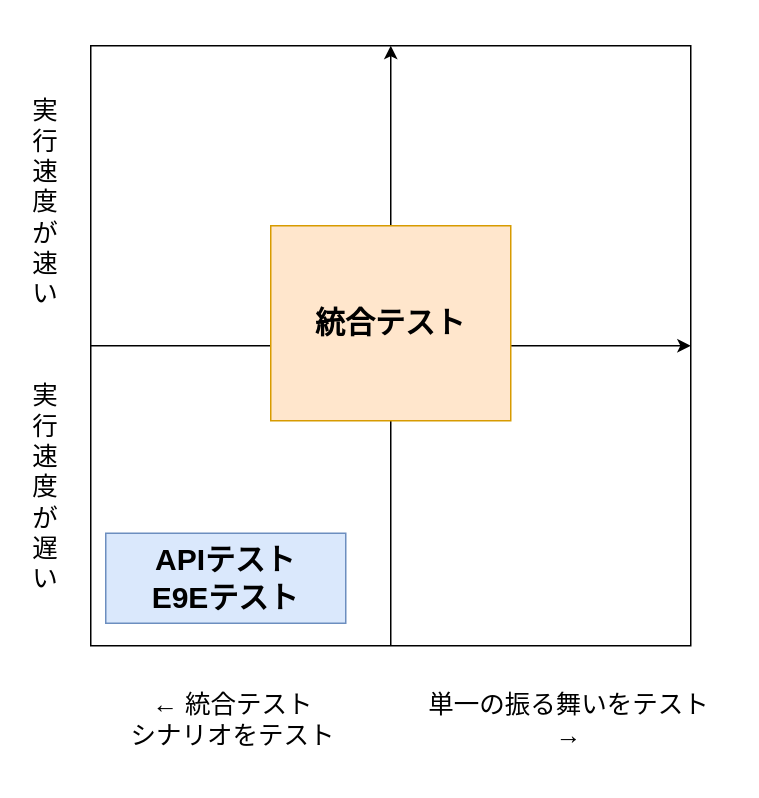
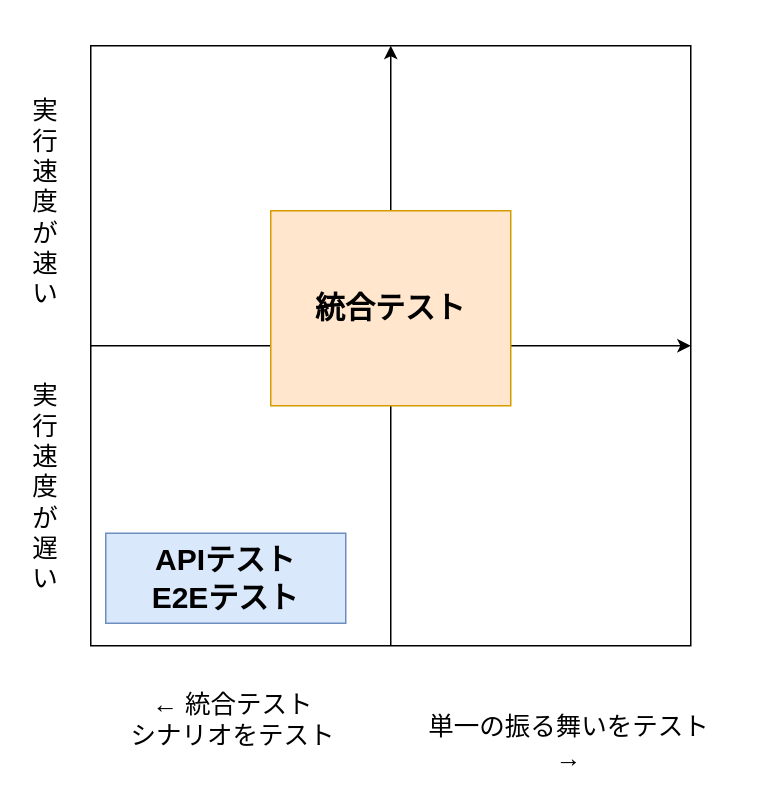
(391, 323) -> (391, 308)
(226, 578) -> (226, 578)
(569, 721) -> (569, 743)
